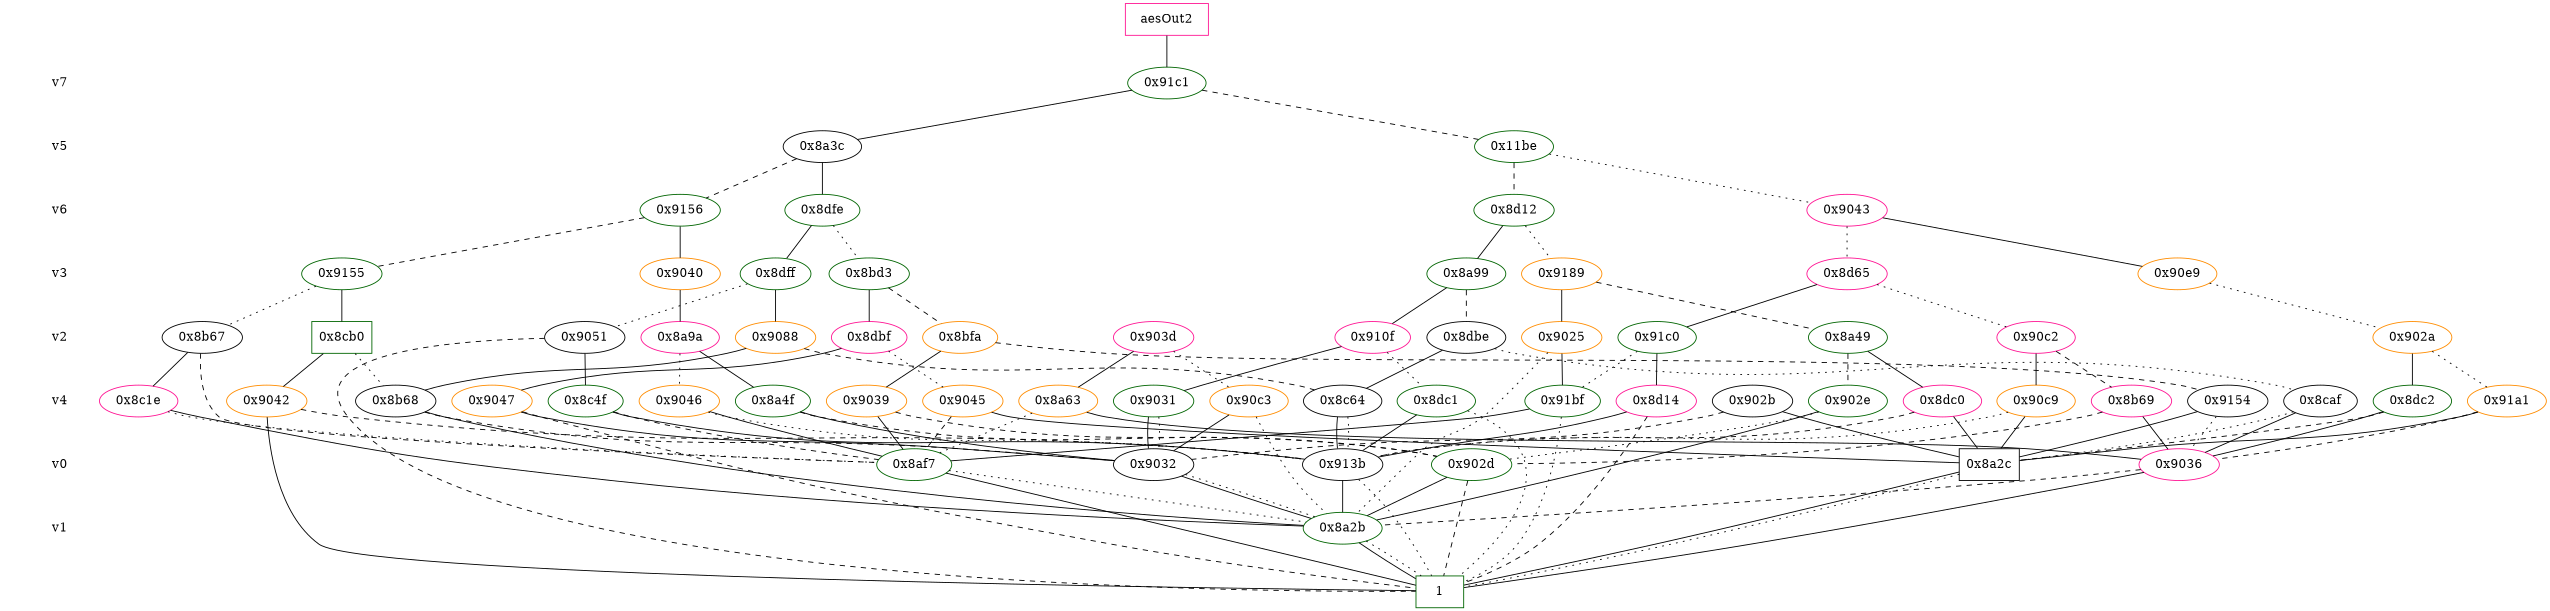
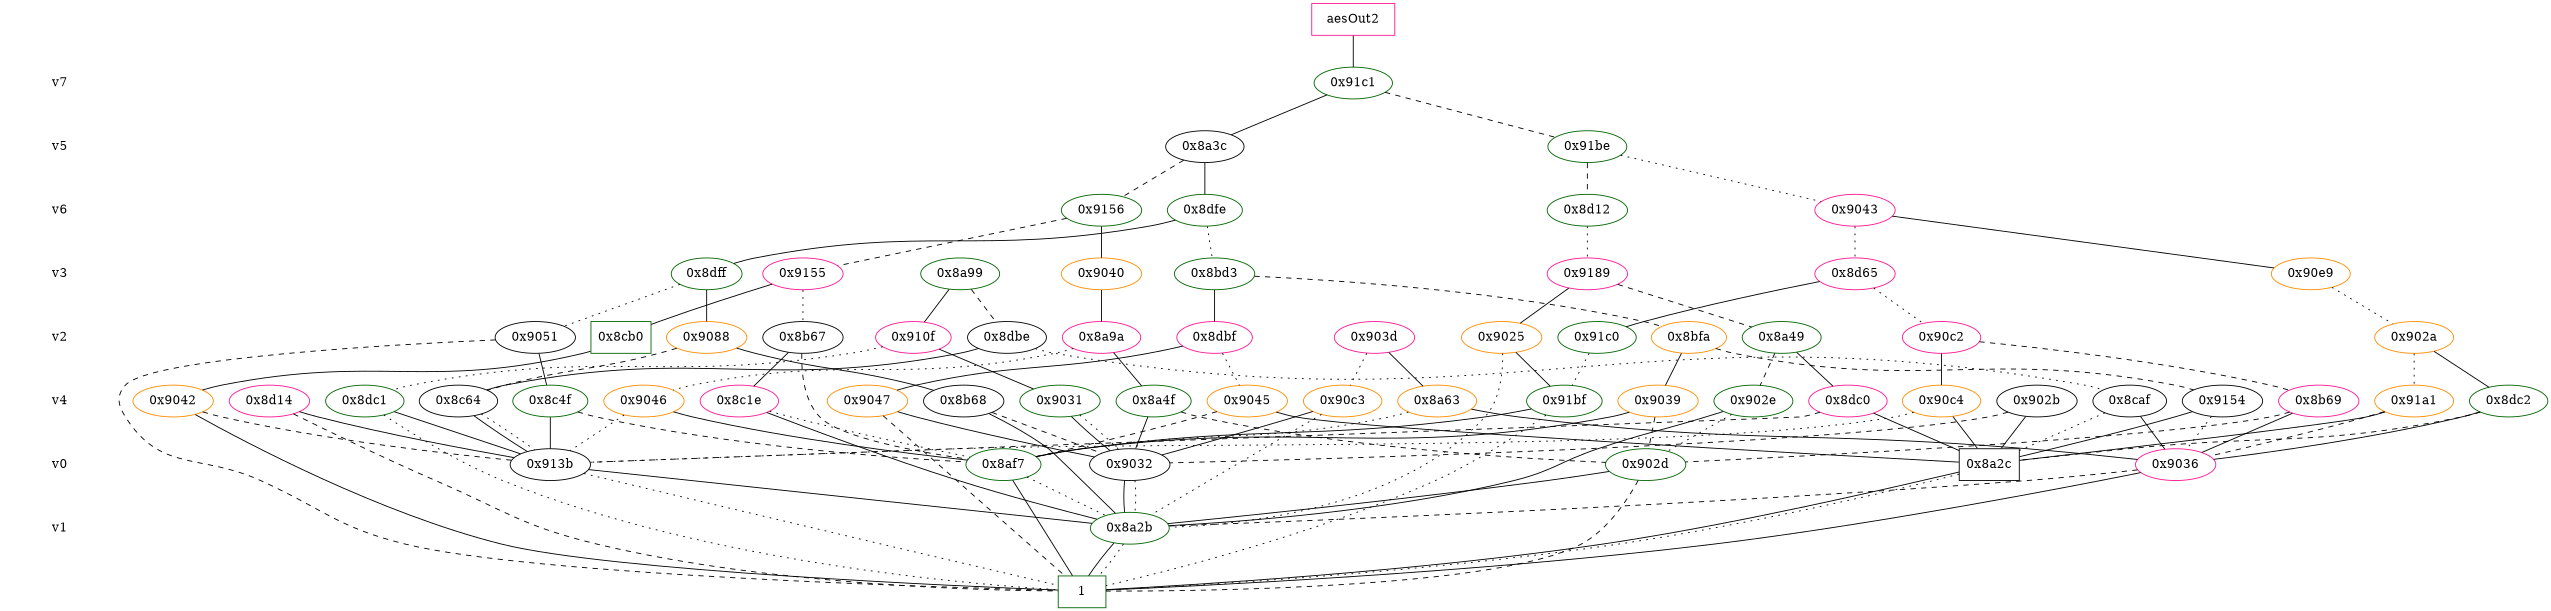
(1514, 147) -> (1587, 147)
(1490, 242) -> none
(342, 274) -> (803, 274)
(1562, 274) -> (1587, 274)
(369, 370) -> none
(1657, 376) -> none
(2036, 401) -> (1942, 401)
